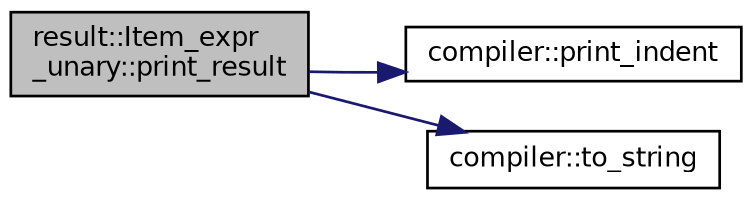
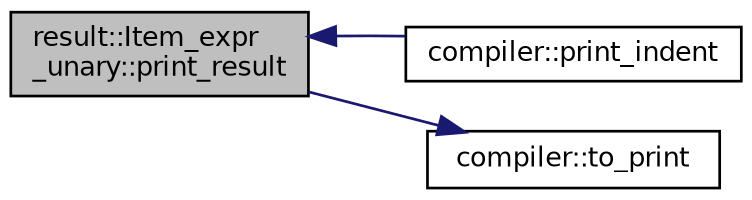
(343, 72) -> (371, 36)
(574, 160) -> (574, 160)
